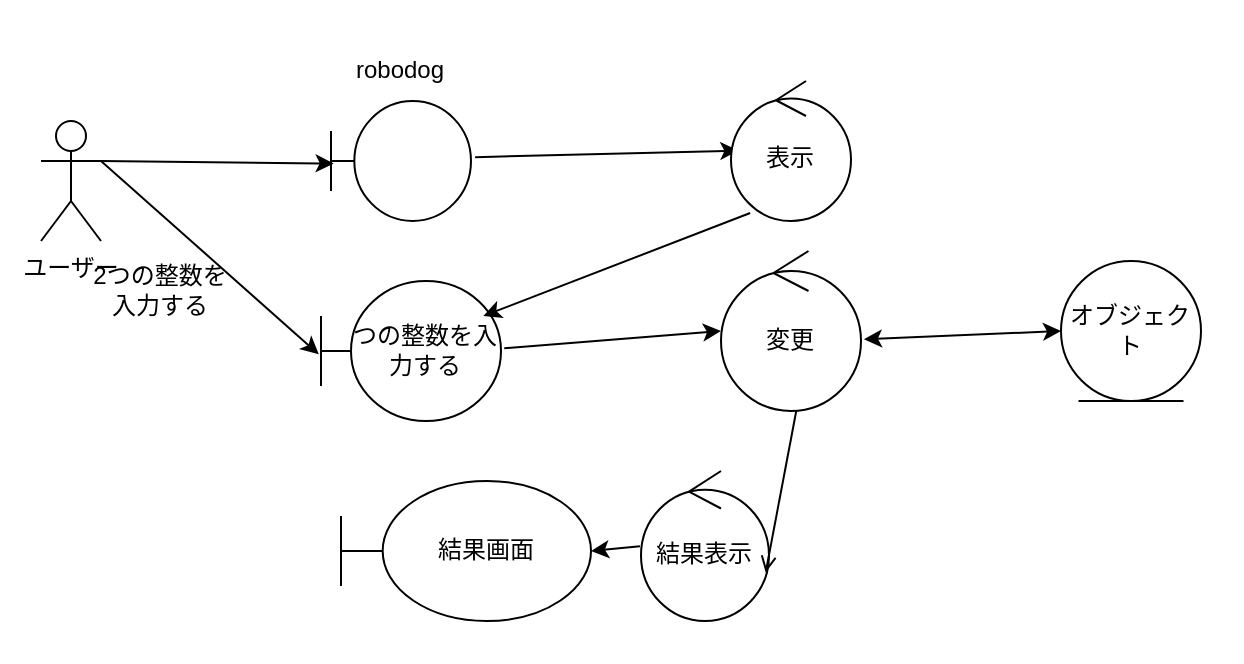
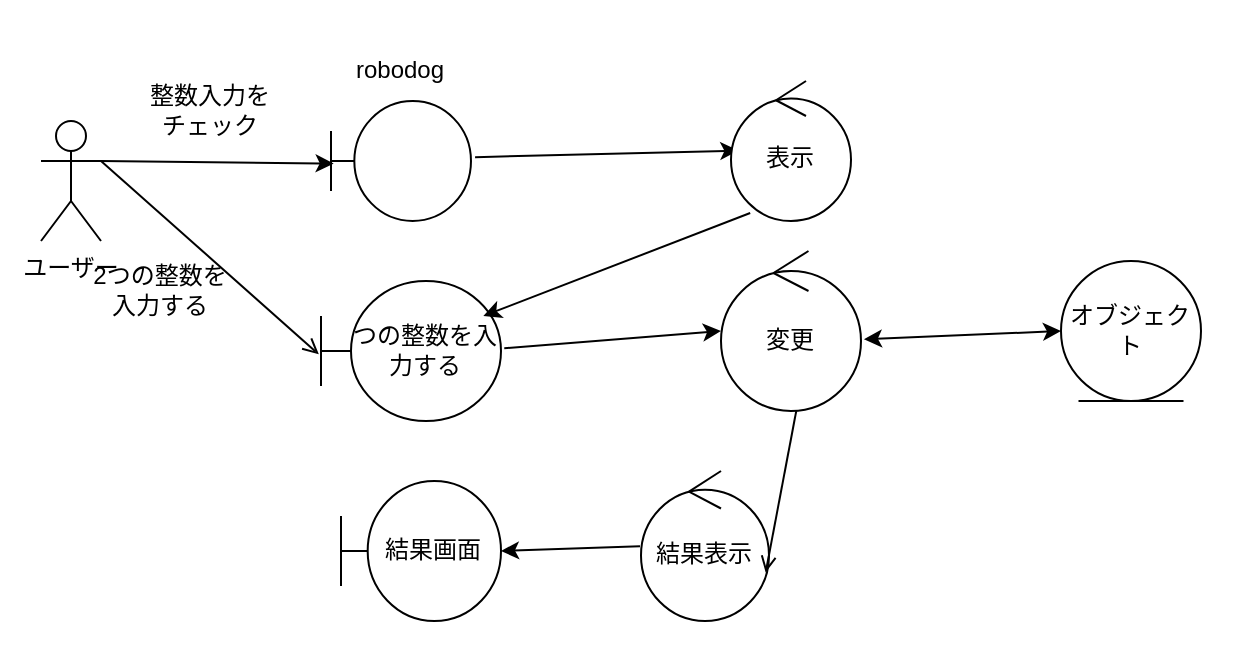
none -> (211, 111)
(308, 345) -> (310, 347)
(466, 551) -> (421, 551)
